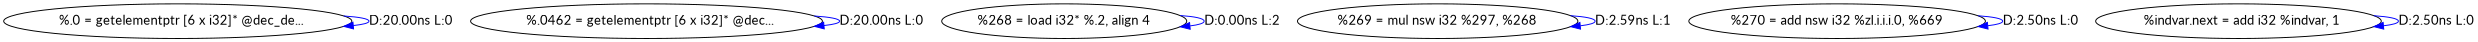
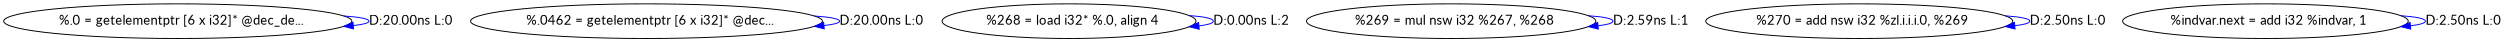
(1064, 21) -> (1069, 21)
(1438, 21) -> (1451, 21)
(1837, 21) -> (1859, 21)
